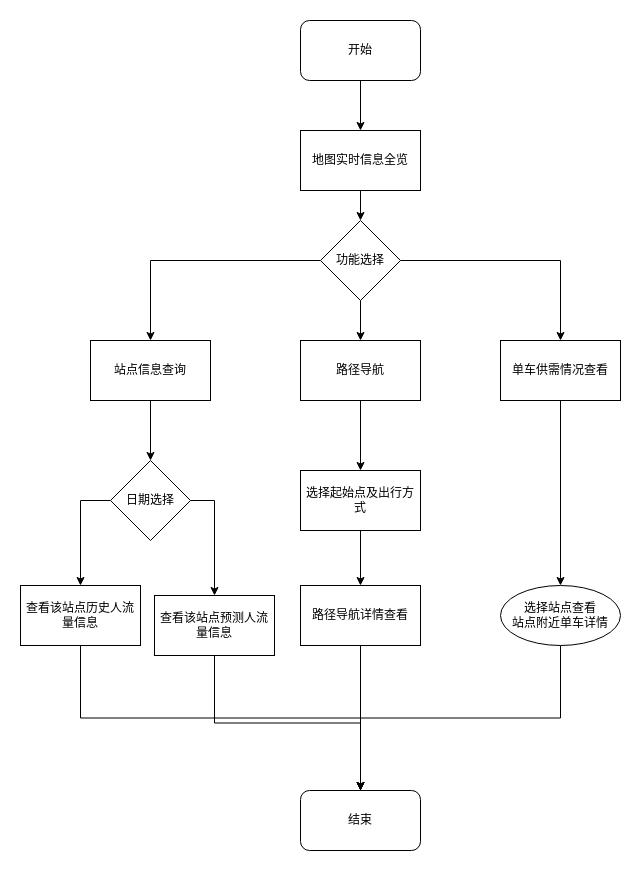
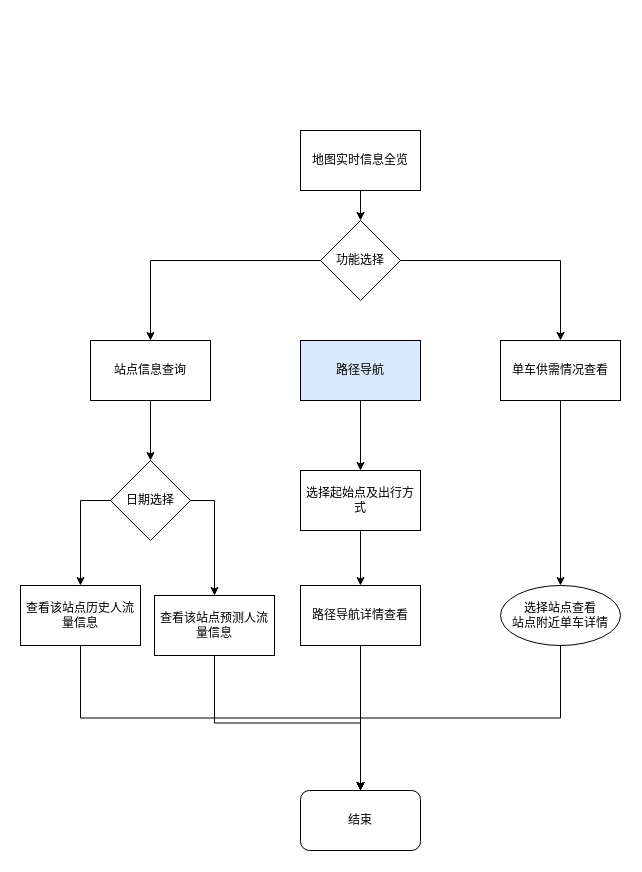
(361, 51) -> none
(361, 102) -> none
(361, 317) -> none
(361, 371) -> (361, 371)
